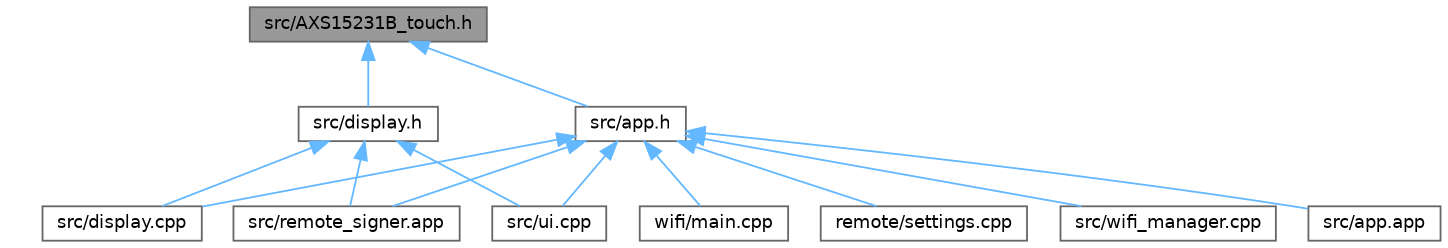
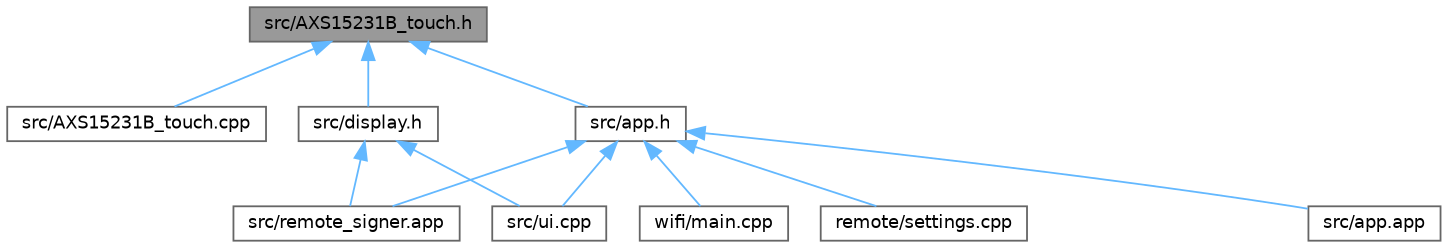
none -> (137, 124)
(122, 224) -> none
(1168, 224) -> none
